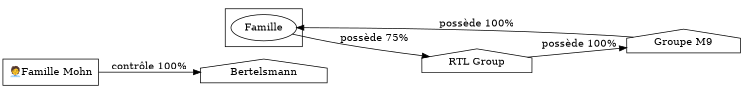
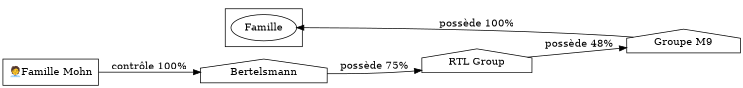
(579, 44) -> (579, 44)
(357, 47) -> (371, 73)
